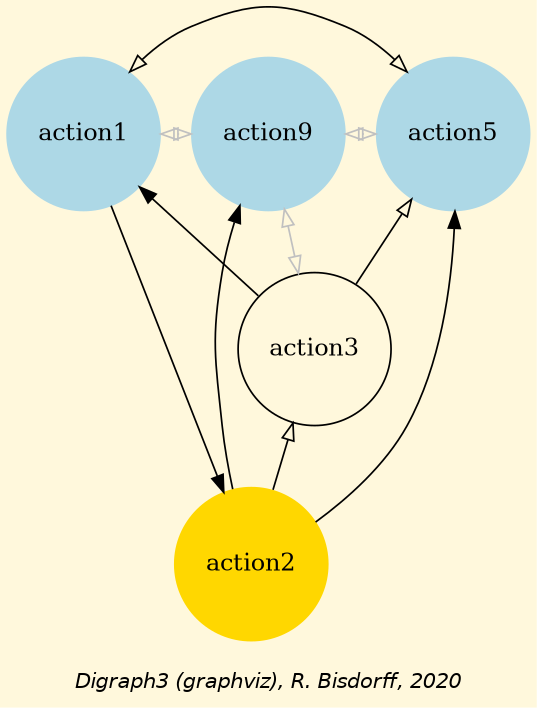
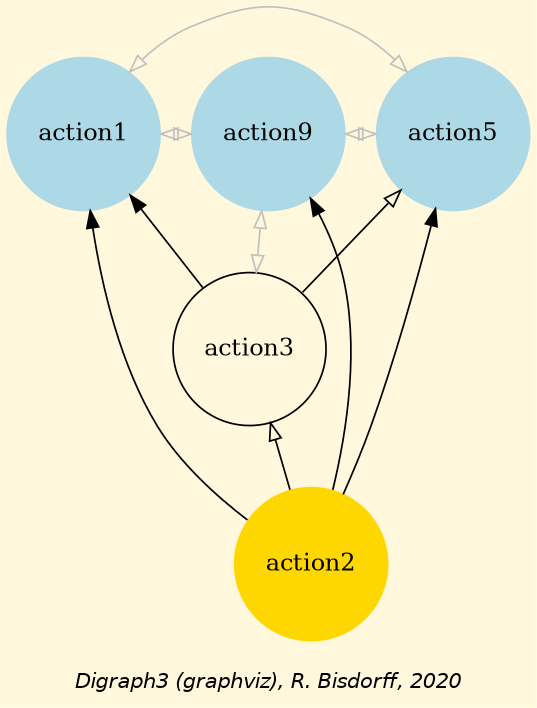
(268, 7) -> (268, 7)
(164, 341) -> (139, 391)
